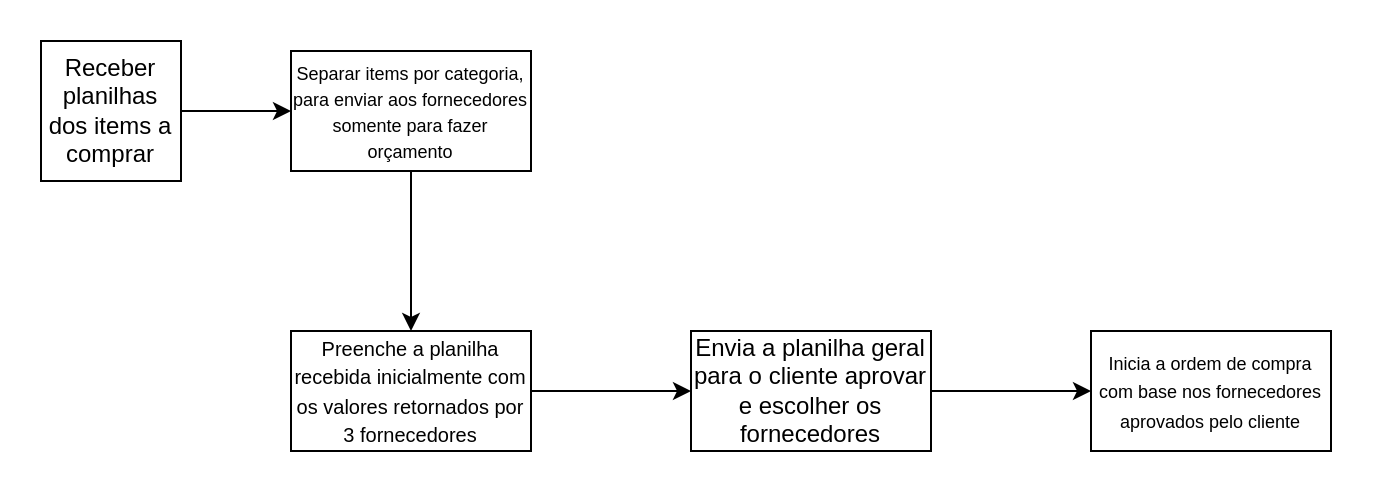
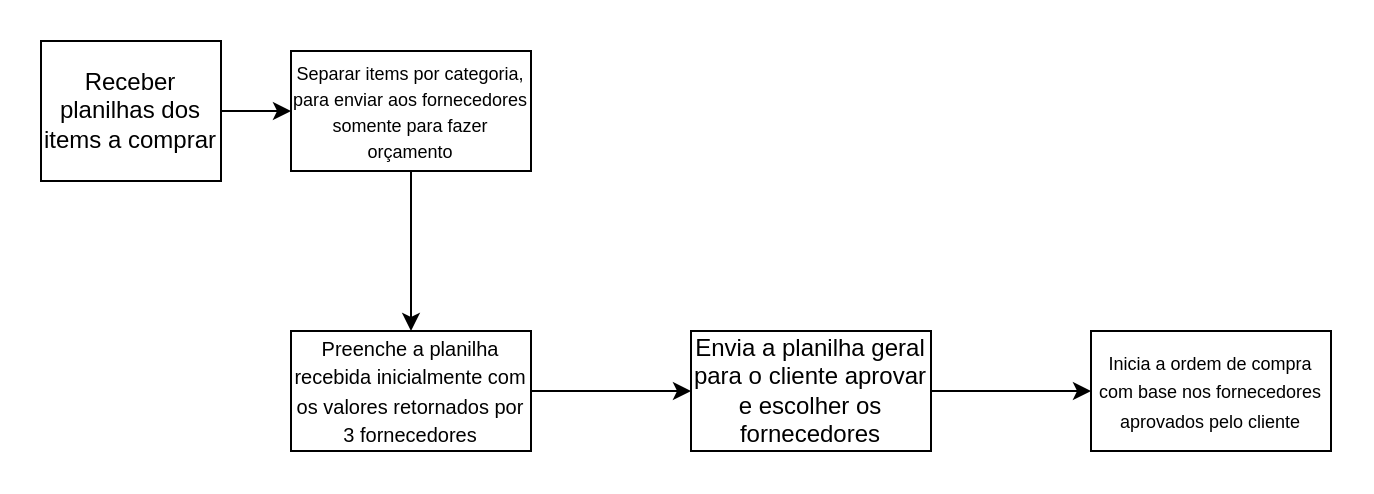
(111, 111) -> (131, 111)
